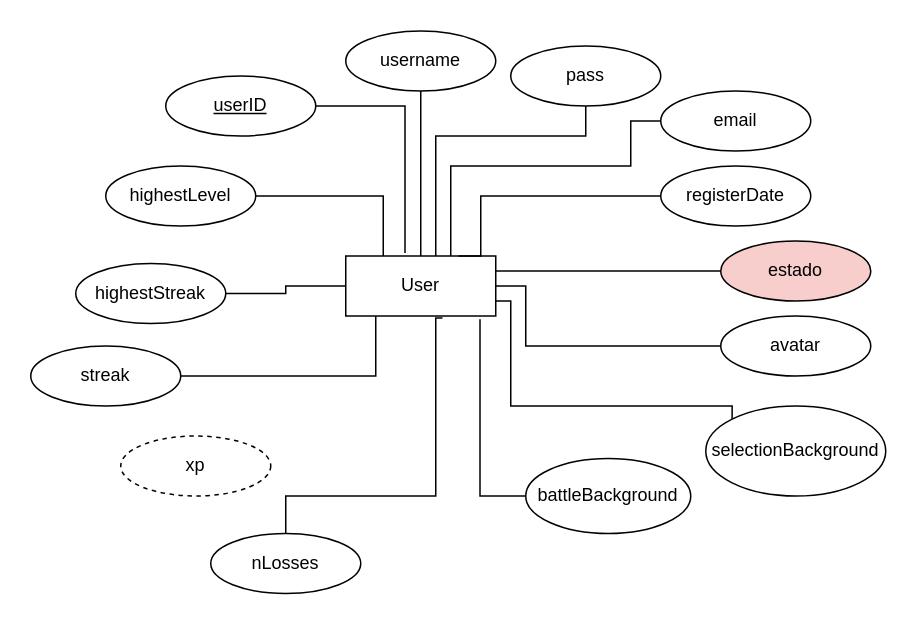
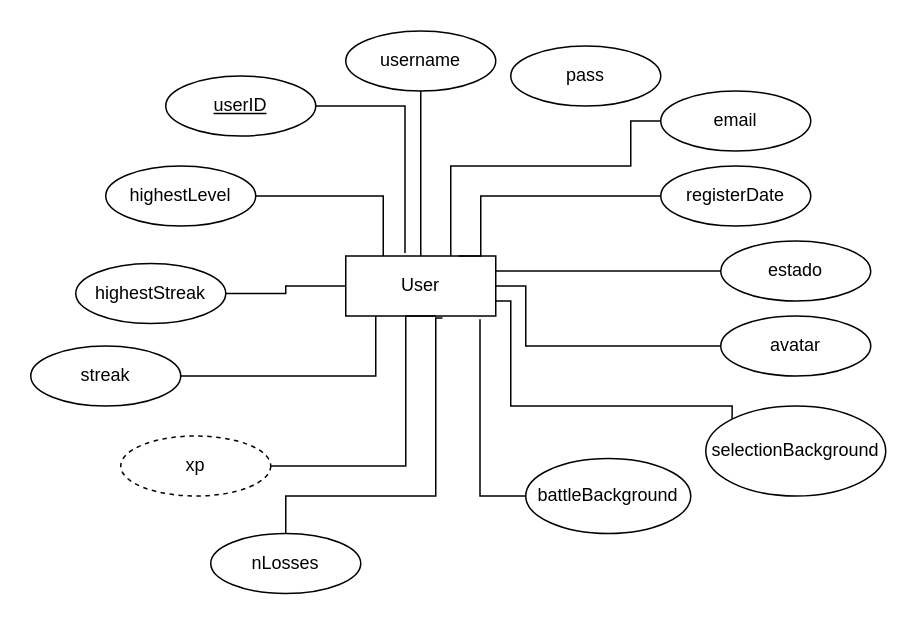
(466, 136) -> none
(796, 271) -> (796, 271)
none -> (406, 458)
